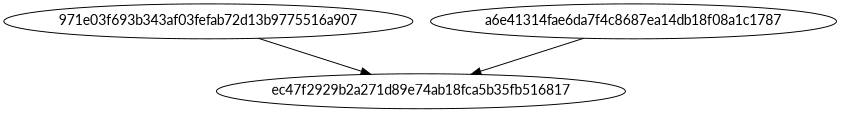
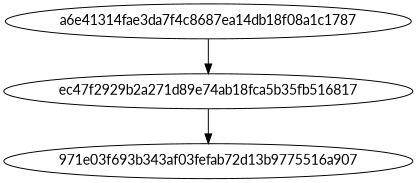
(634, 21) -> (208, 21)
(310, 55) -> (208, 121)
